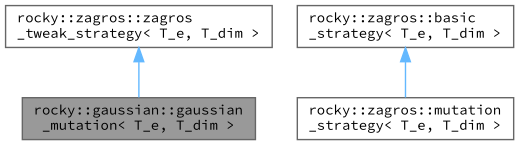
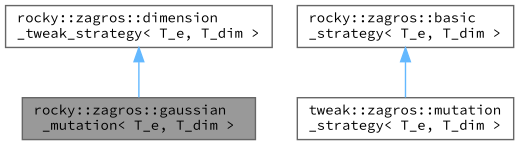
(139, 27) -> (139, 27)
(139, 119) -> (139, 119)
(405, 119) -> (405, 119)
